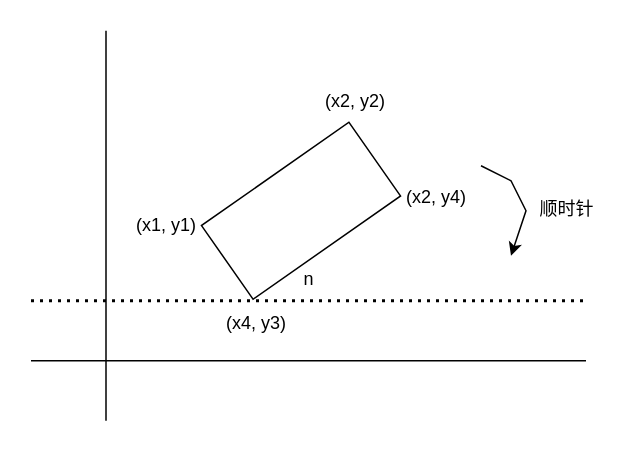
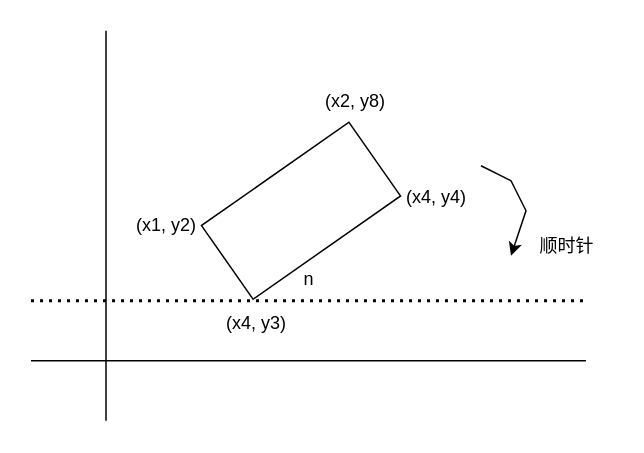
(356, 101) -> (356, 101)
(437, 197) -> (437, 197)
(566, 209) -> (566, 247)
(167, 226) -> (167, 226)
